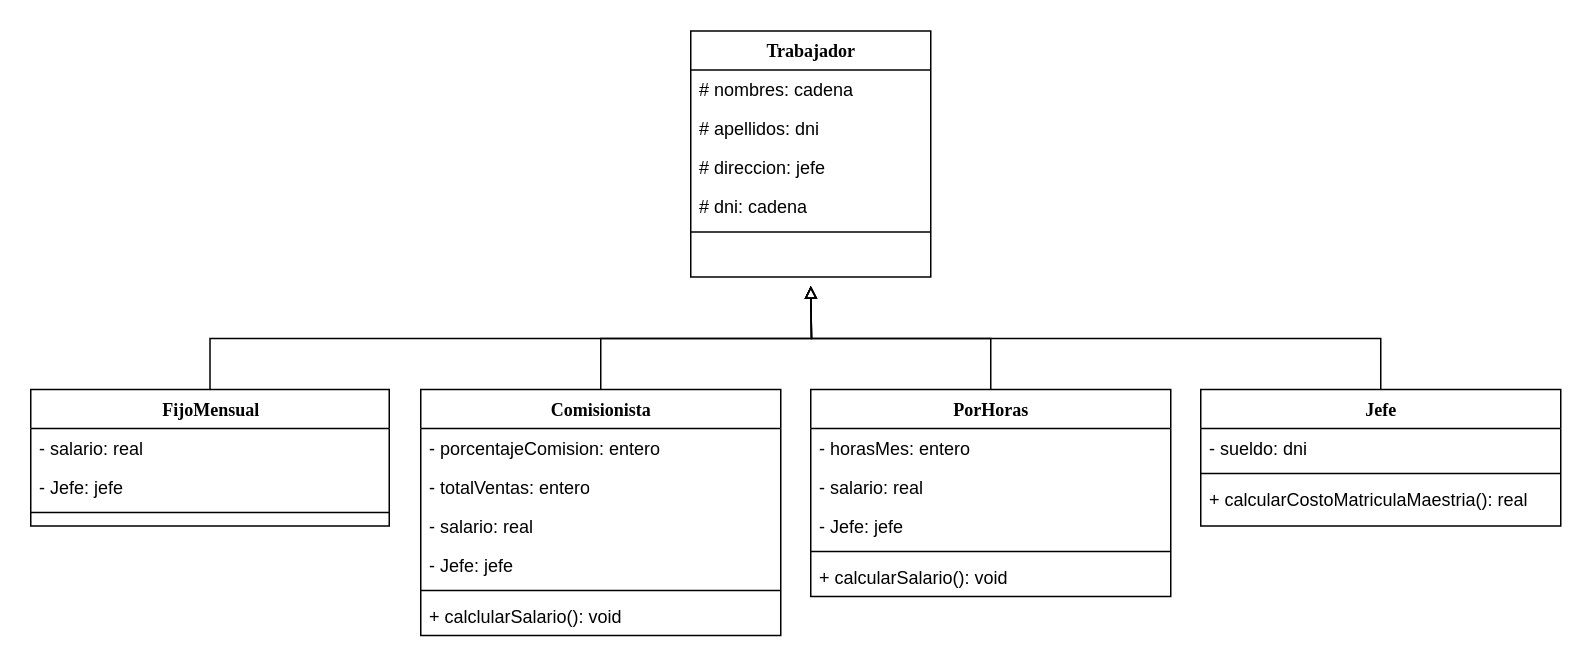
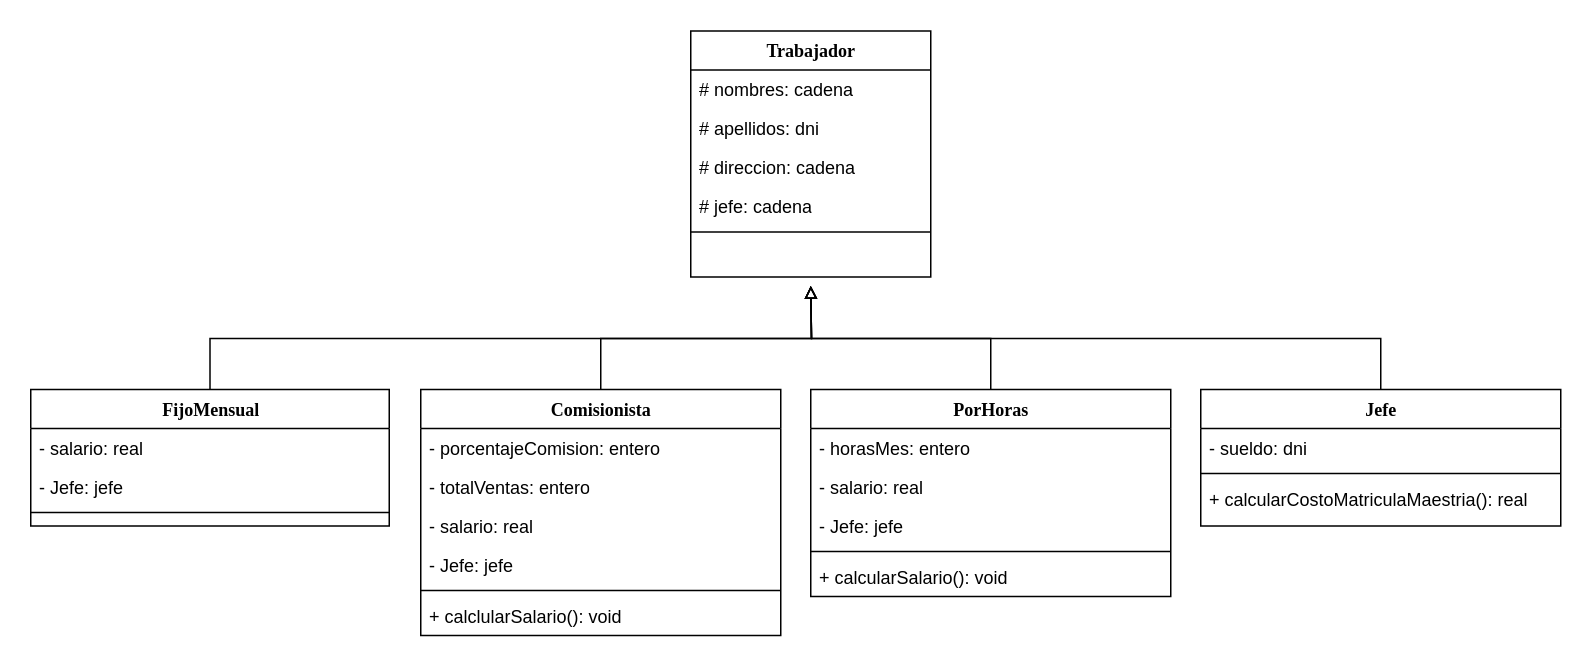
(774, 169) -> (784, 169)
(756, 208) -> (763, 208)
